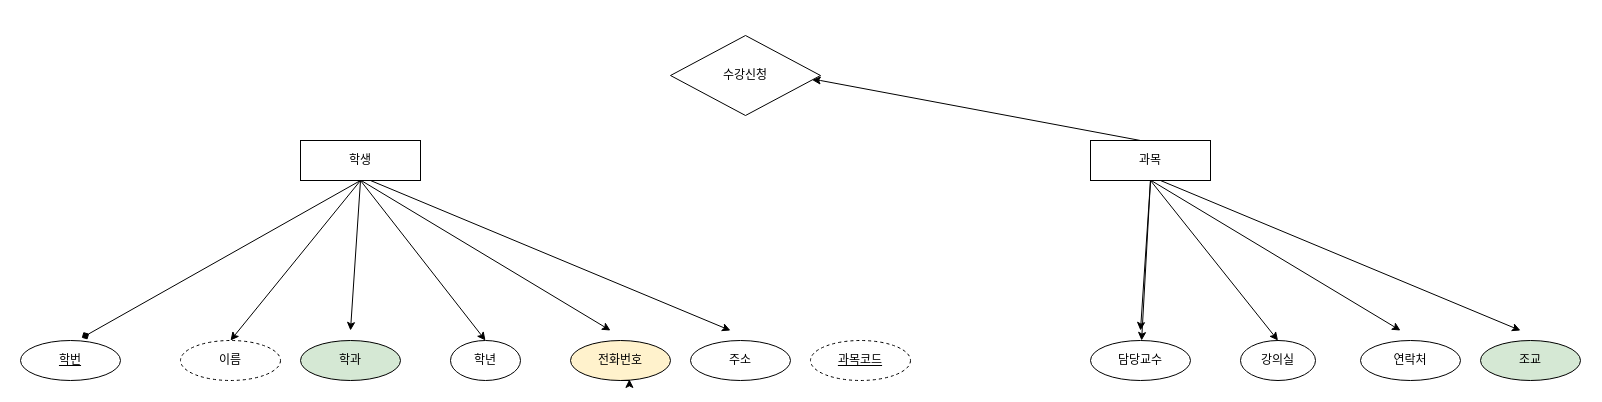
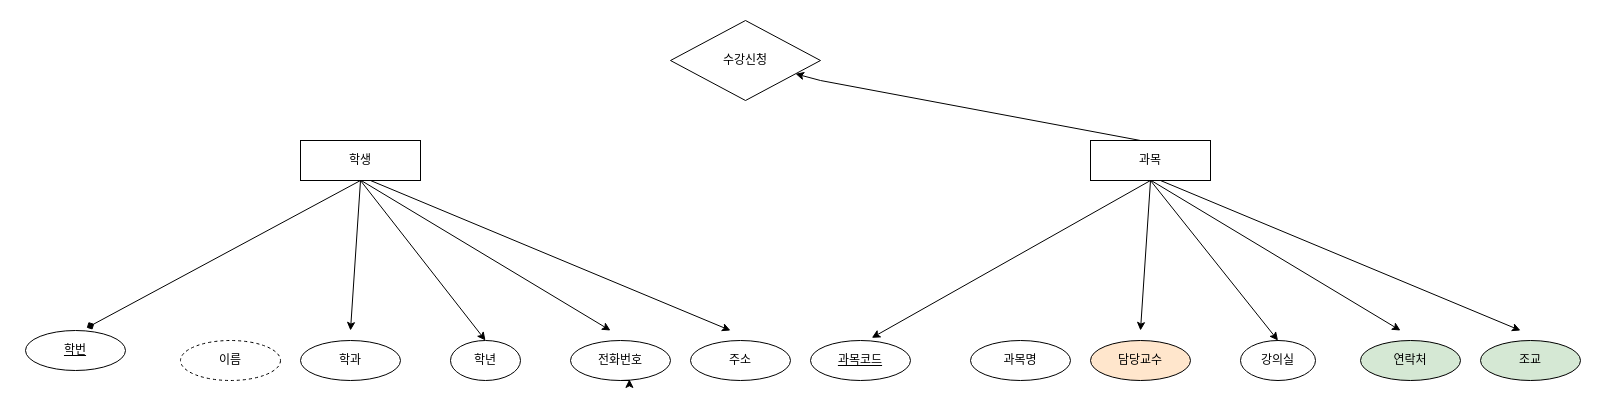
(746, 76) -> (746, 61)
(297, 259) -> none
(1144, 297) -> (1013, 258)
(71, 361) -> (76, 351)
(351, 361) -> (351, 361)
(621, 361) -> (621, 361)
(861, 361) -> (861, 361)
none -> (1021, 361)
(1141, 361) -> (1141, 361)
(1411, 361) -> (1411, 361)
